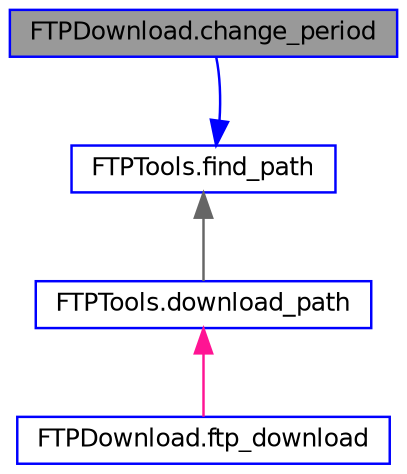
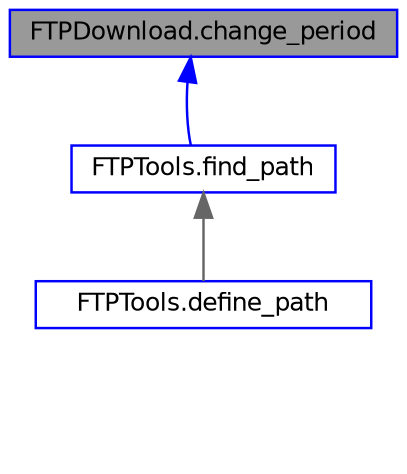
(220, 89) -> (187, 114)
(204, 305) -> (204, 305)
(204, 440) -> none
